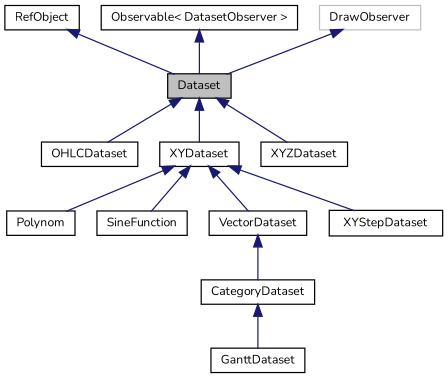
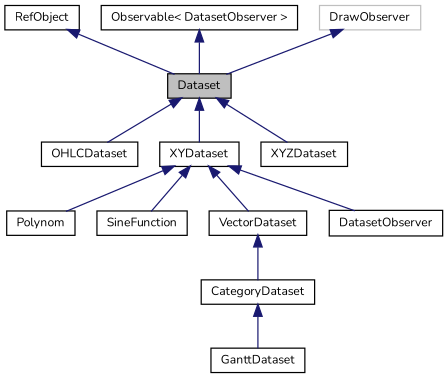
(386, 223) -> (386, 223)
